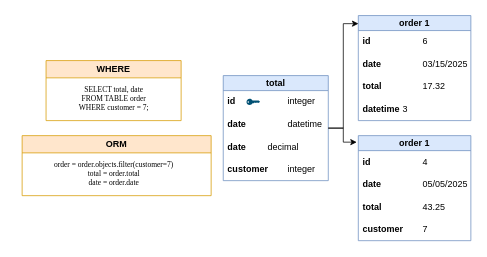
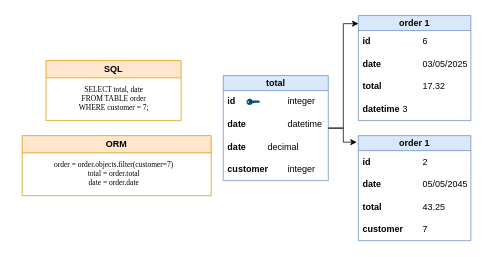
(405, 64) -> (405, 64)
(114, 69) -> (114, 69)
(377, 162) -> (377, 162)
(405, 184) -> (405, 184)
